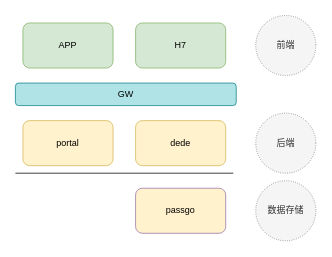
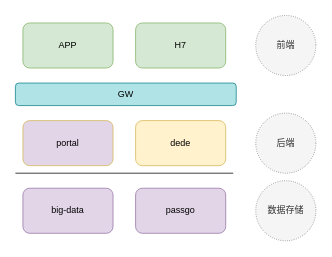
(68, 143) -> (68, 143)
none -> (68, 210)
(180, 210) -> (180, 210)
